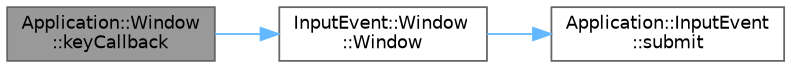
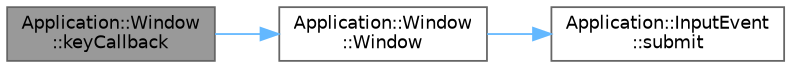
(383, 34) -> (383, 34)
